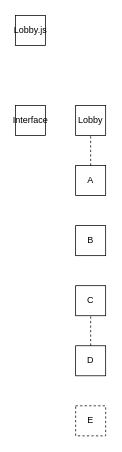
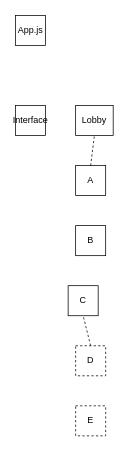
(30, 30) -> (30, 30)
(90, 120) -> (94, 120)
(90, 300) -> (83, 300)
(90, 360) -> (90, 360)
